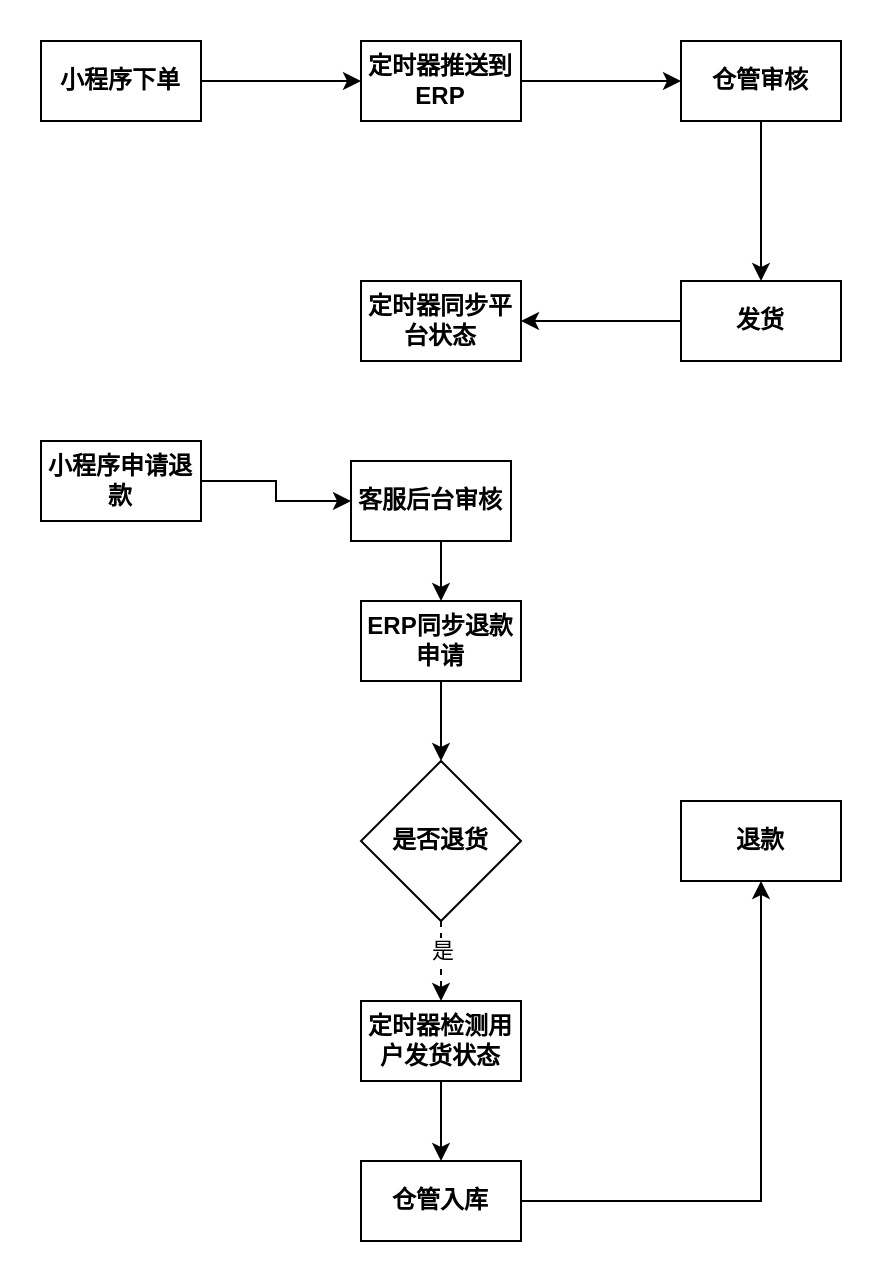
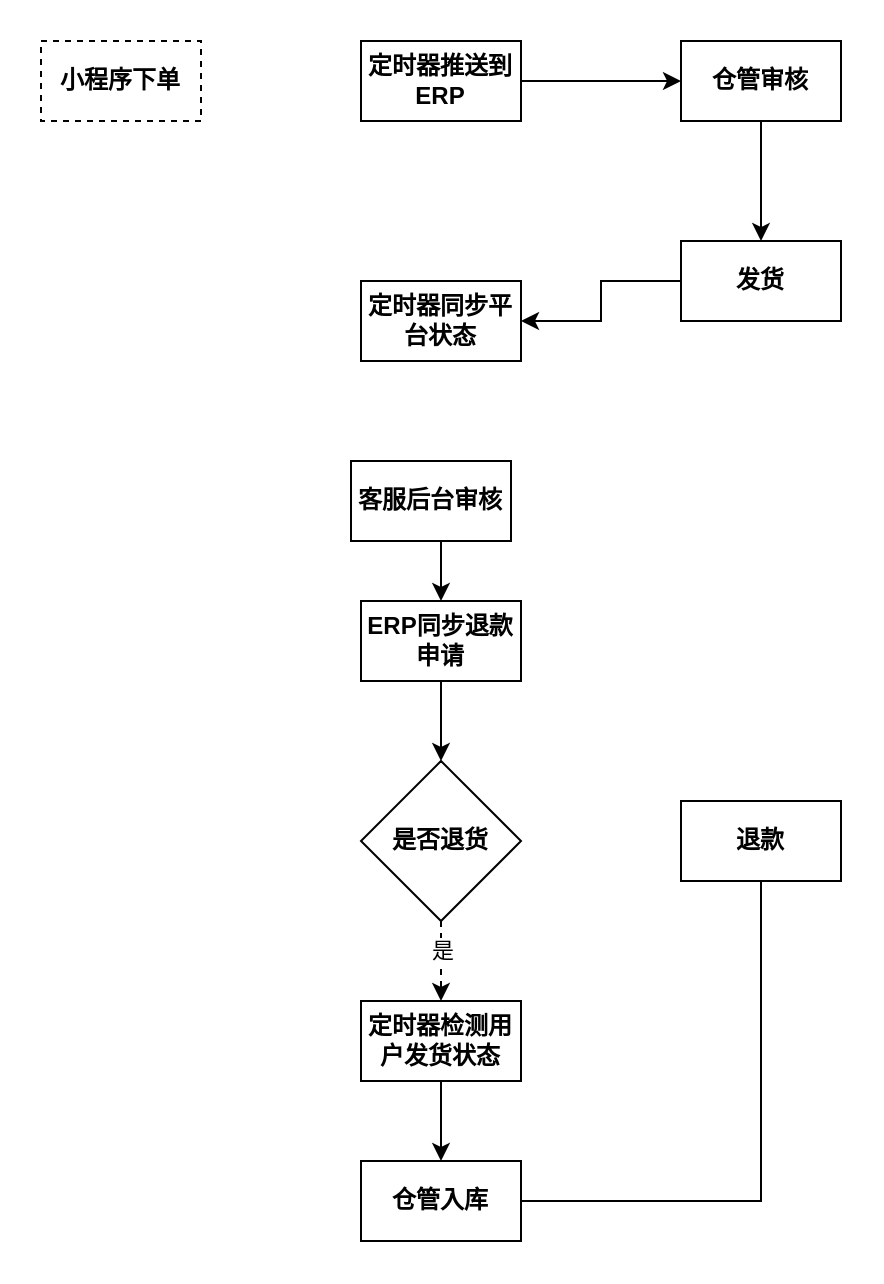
(121, 81) -> (121, 81)
(274, 81) -> none
(761, 321) -> (761, 281)
(121, 481) -> none
(276, 484) -> none
(761, 896) -> (761, 890)
